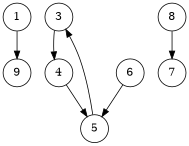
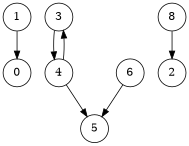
(17, 73) -> (17, 73)
(172, 73) -> (172, 73)
(85, 74) -> (64, 49)
